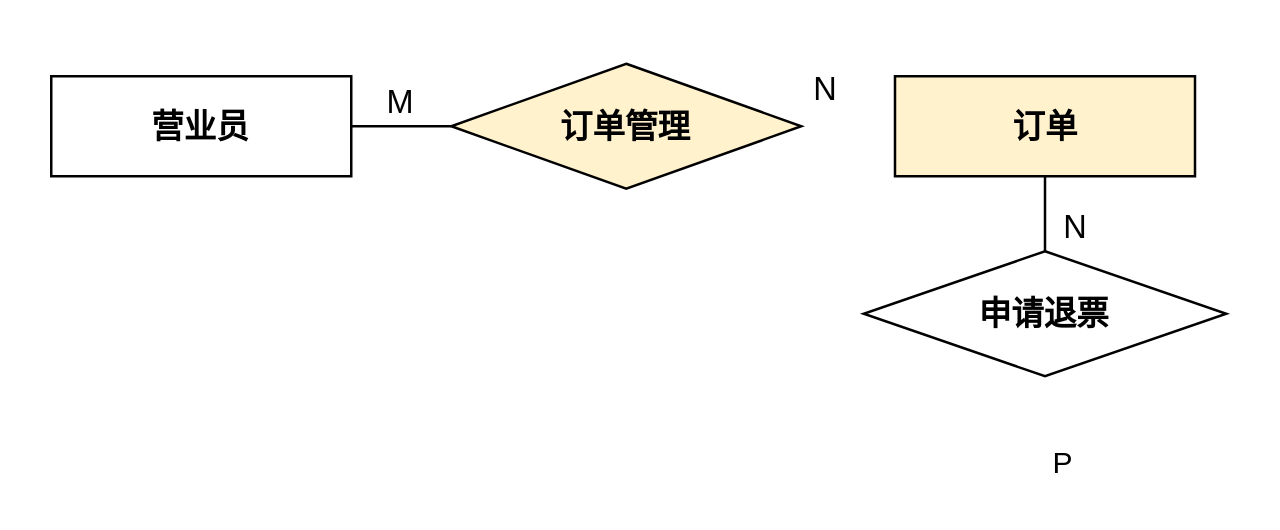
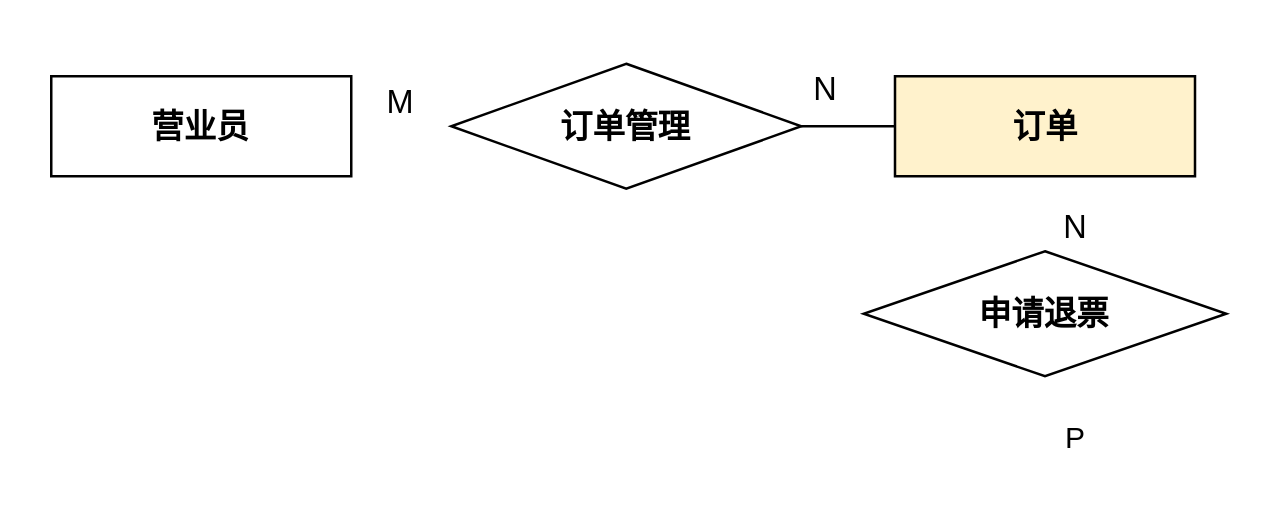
(401, 126) -> none
(626, 126) -> (626, 126)
none -> (849, 126)
(1045, 214) -> none
(1064, 464) -> (1076, 439)
